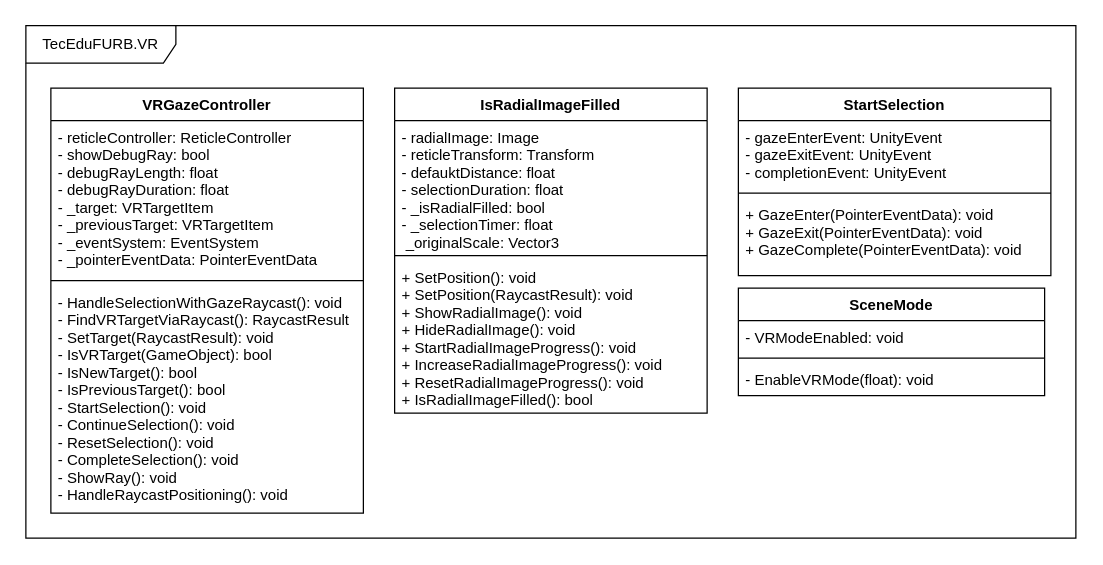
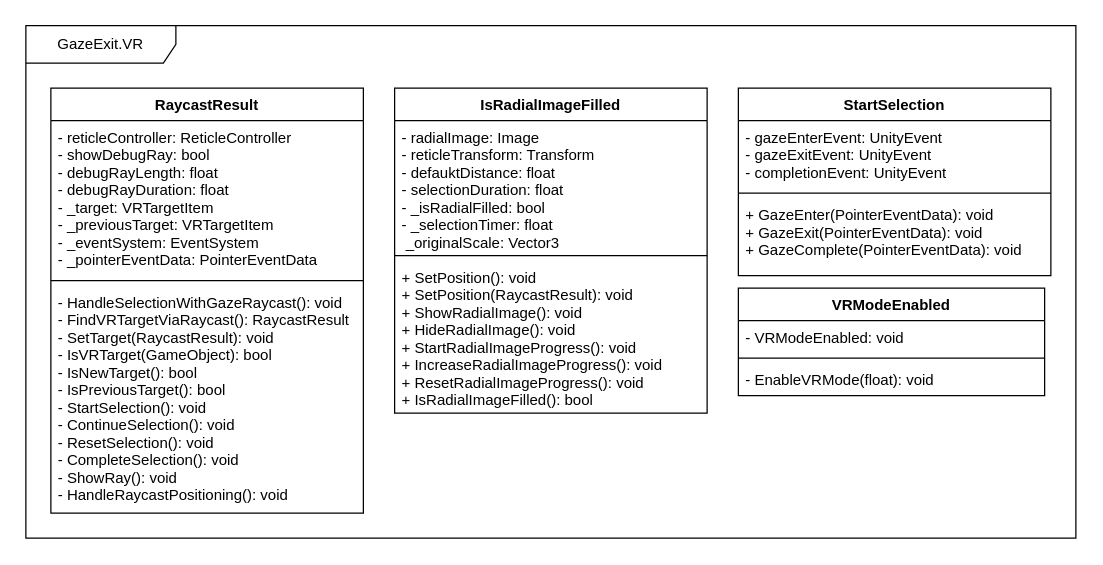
(101, 44) -> (101, 44)
(206, 105) -> (206, 105)
(891, 305) -> (891, 305)
